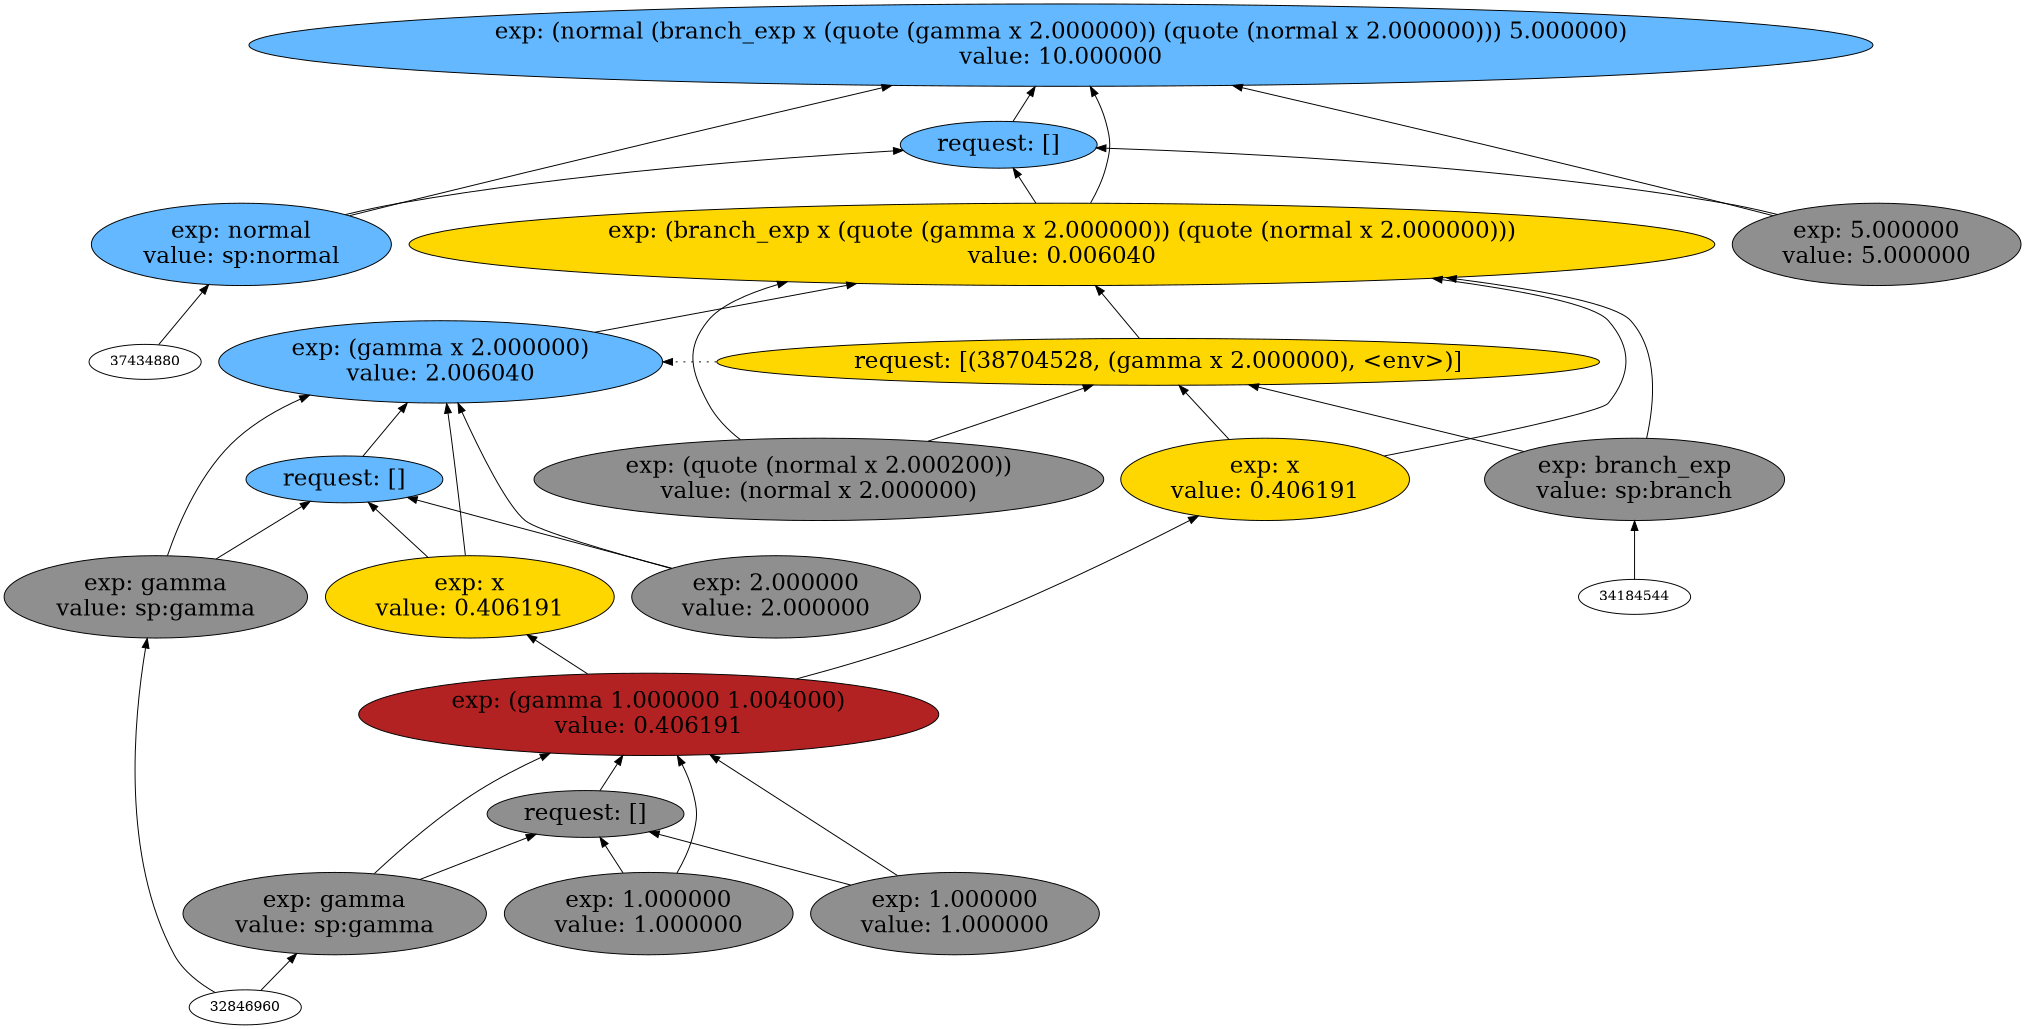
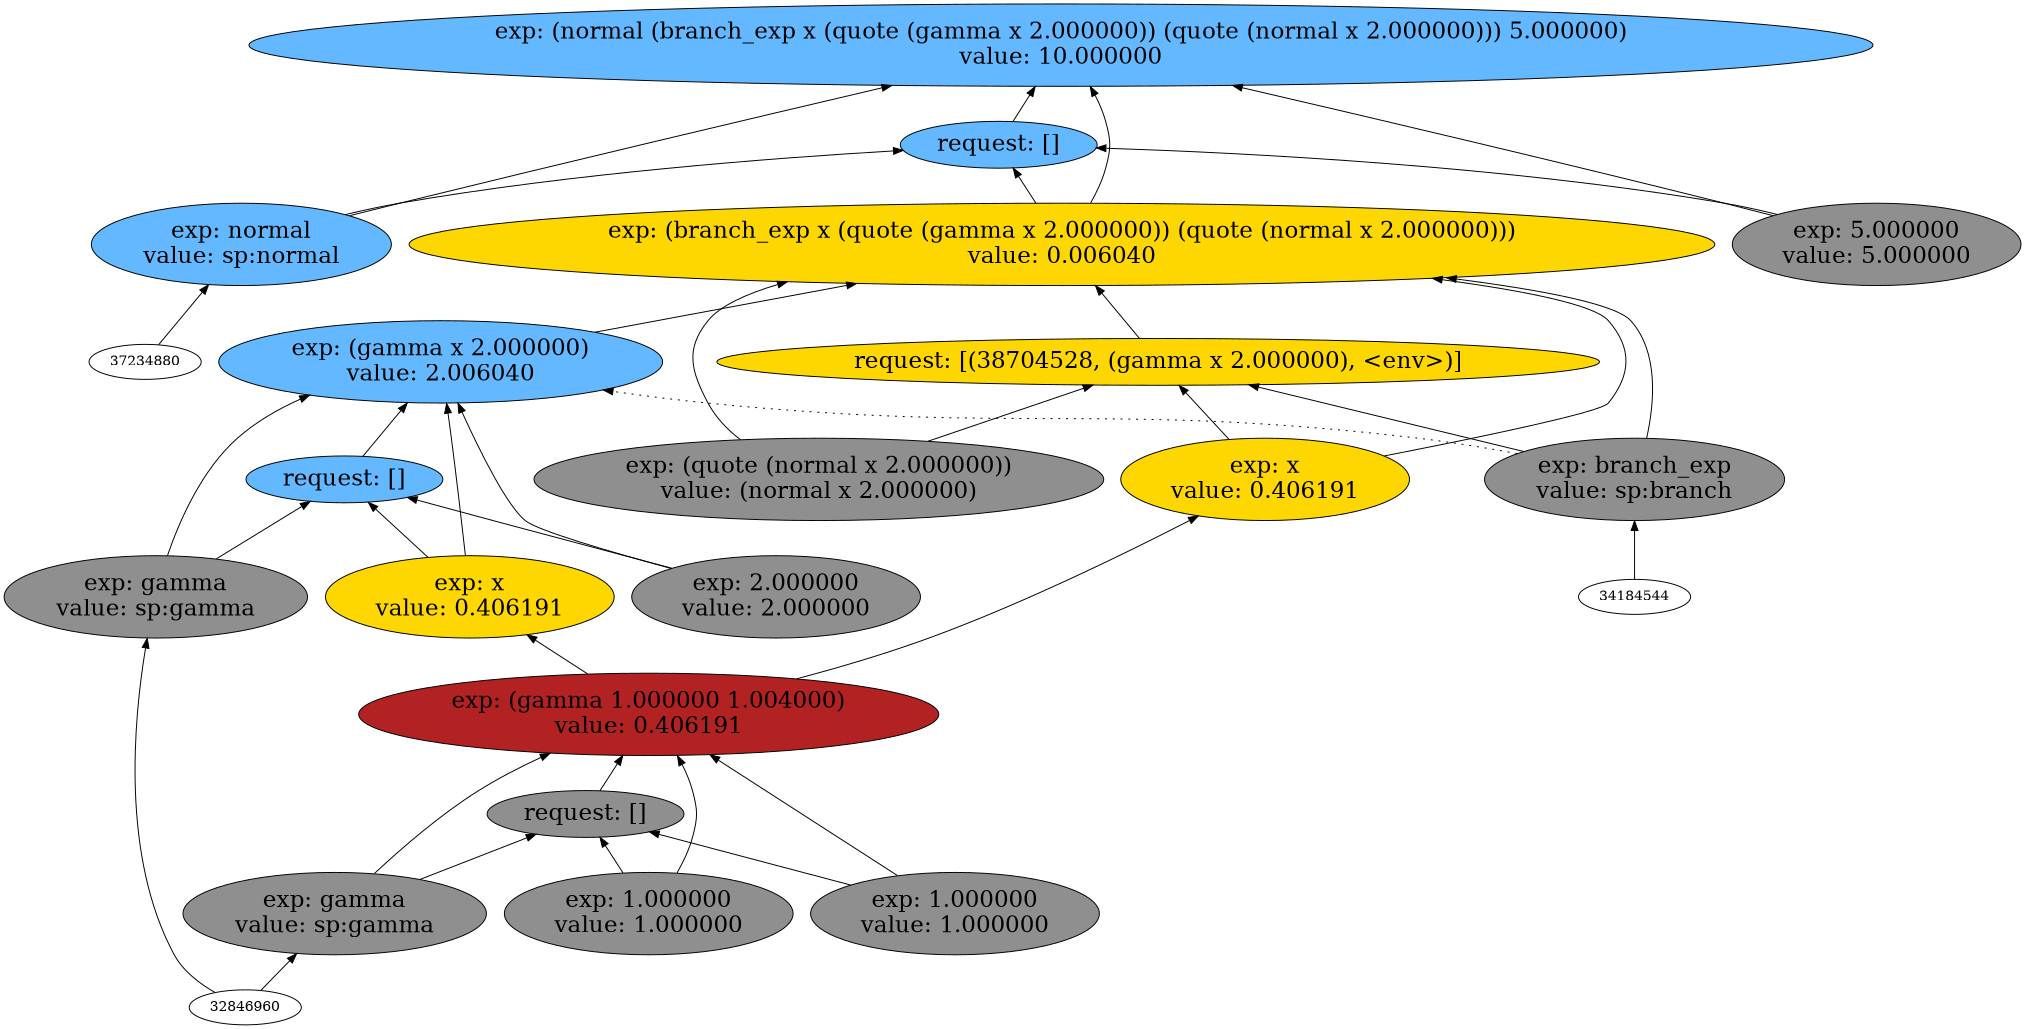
(145, 362) -> (145, 362)
(700, 362) -> (1065, 419)
(819, 479) -> (819, 479)
